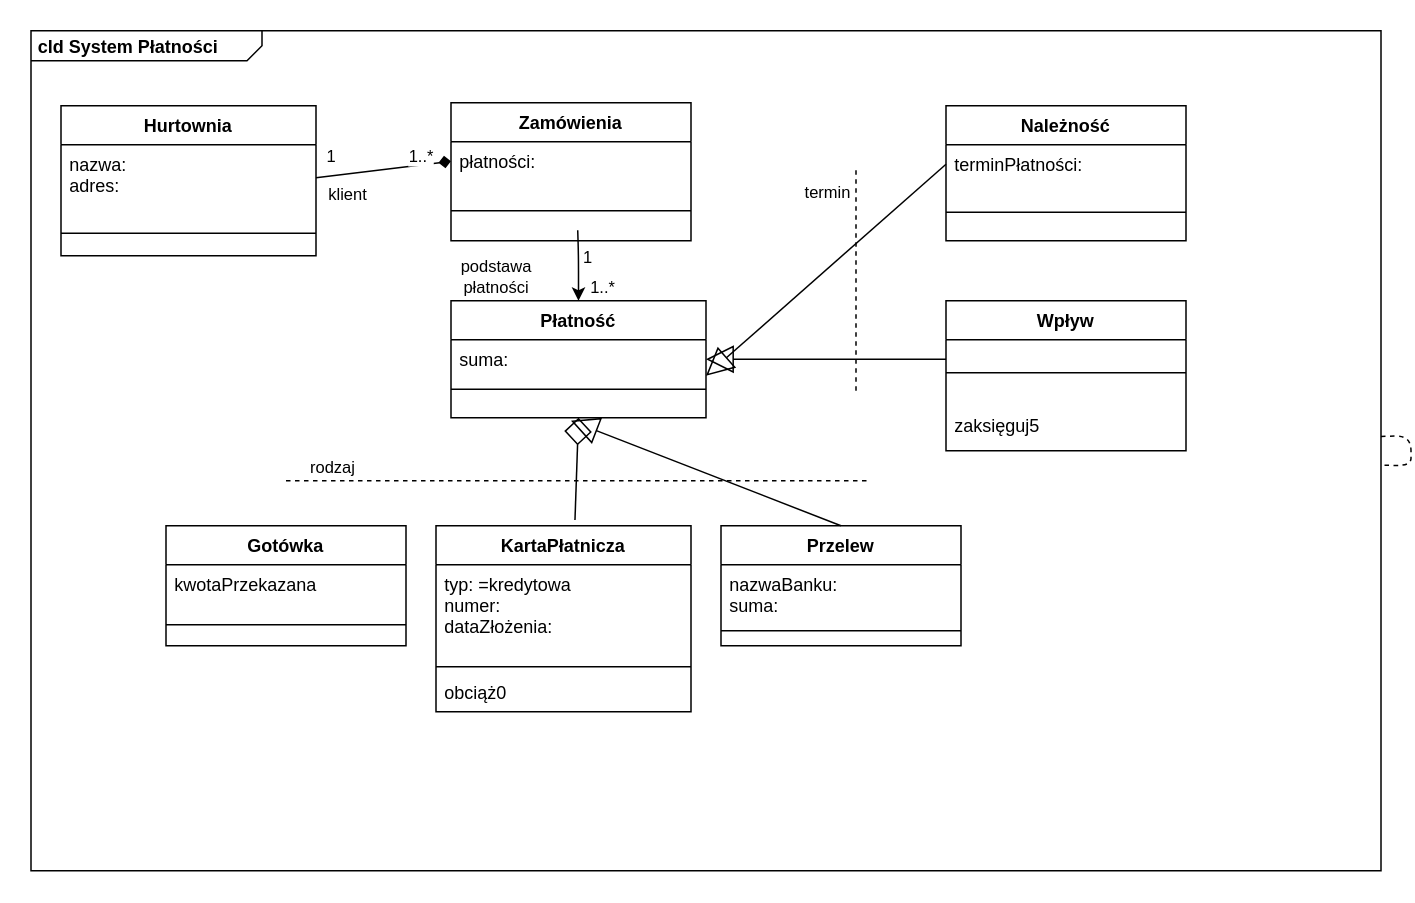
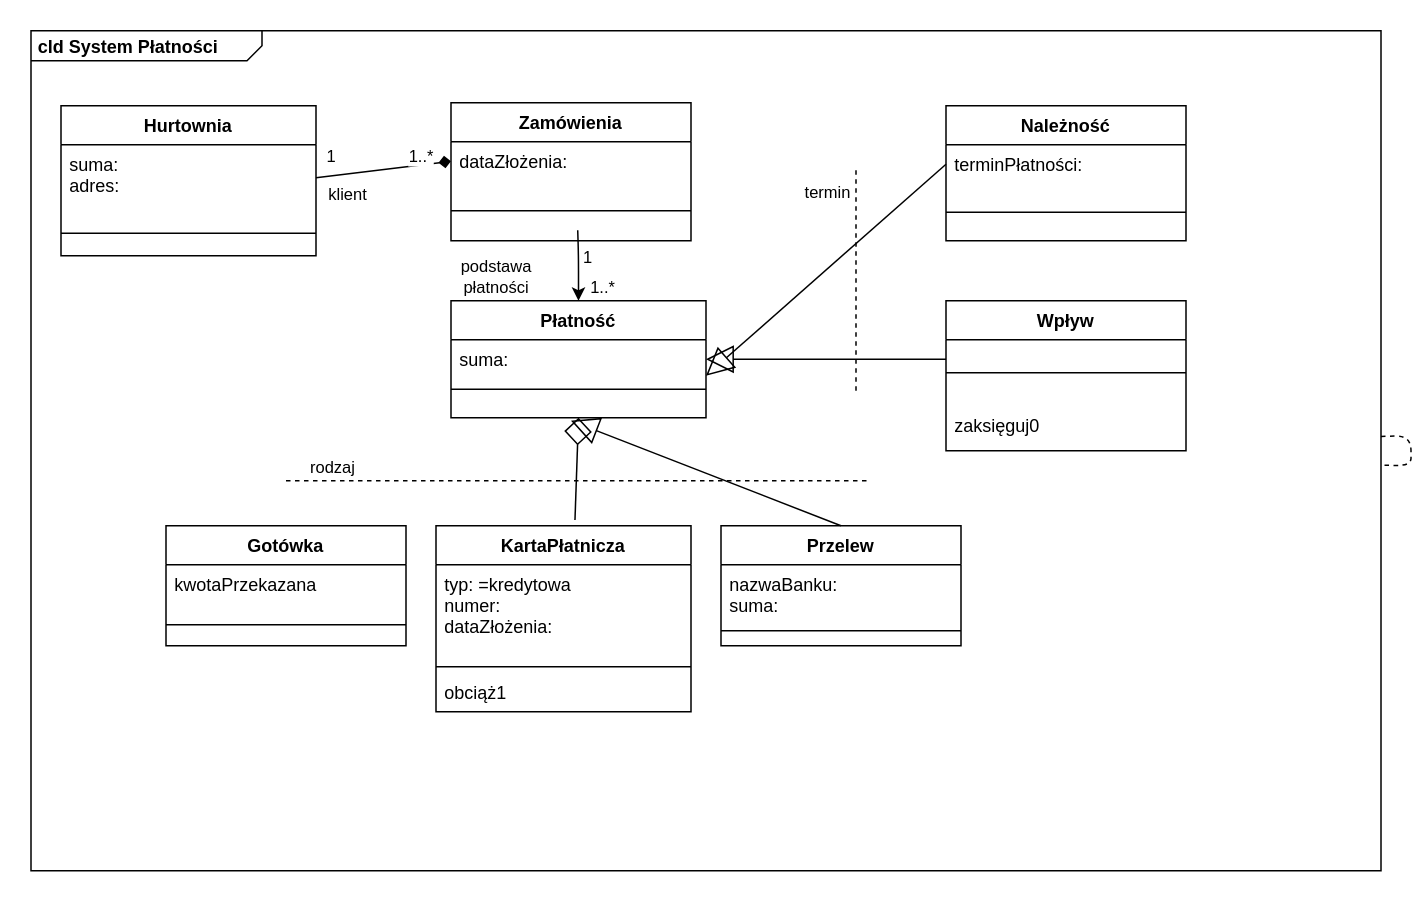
(505, 162) -> (520, 162)
(97, 165) -> (92, 165)
(1002, 426) -> (1002, 426)
(477, 693) -> (477, 693)
